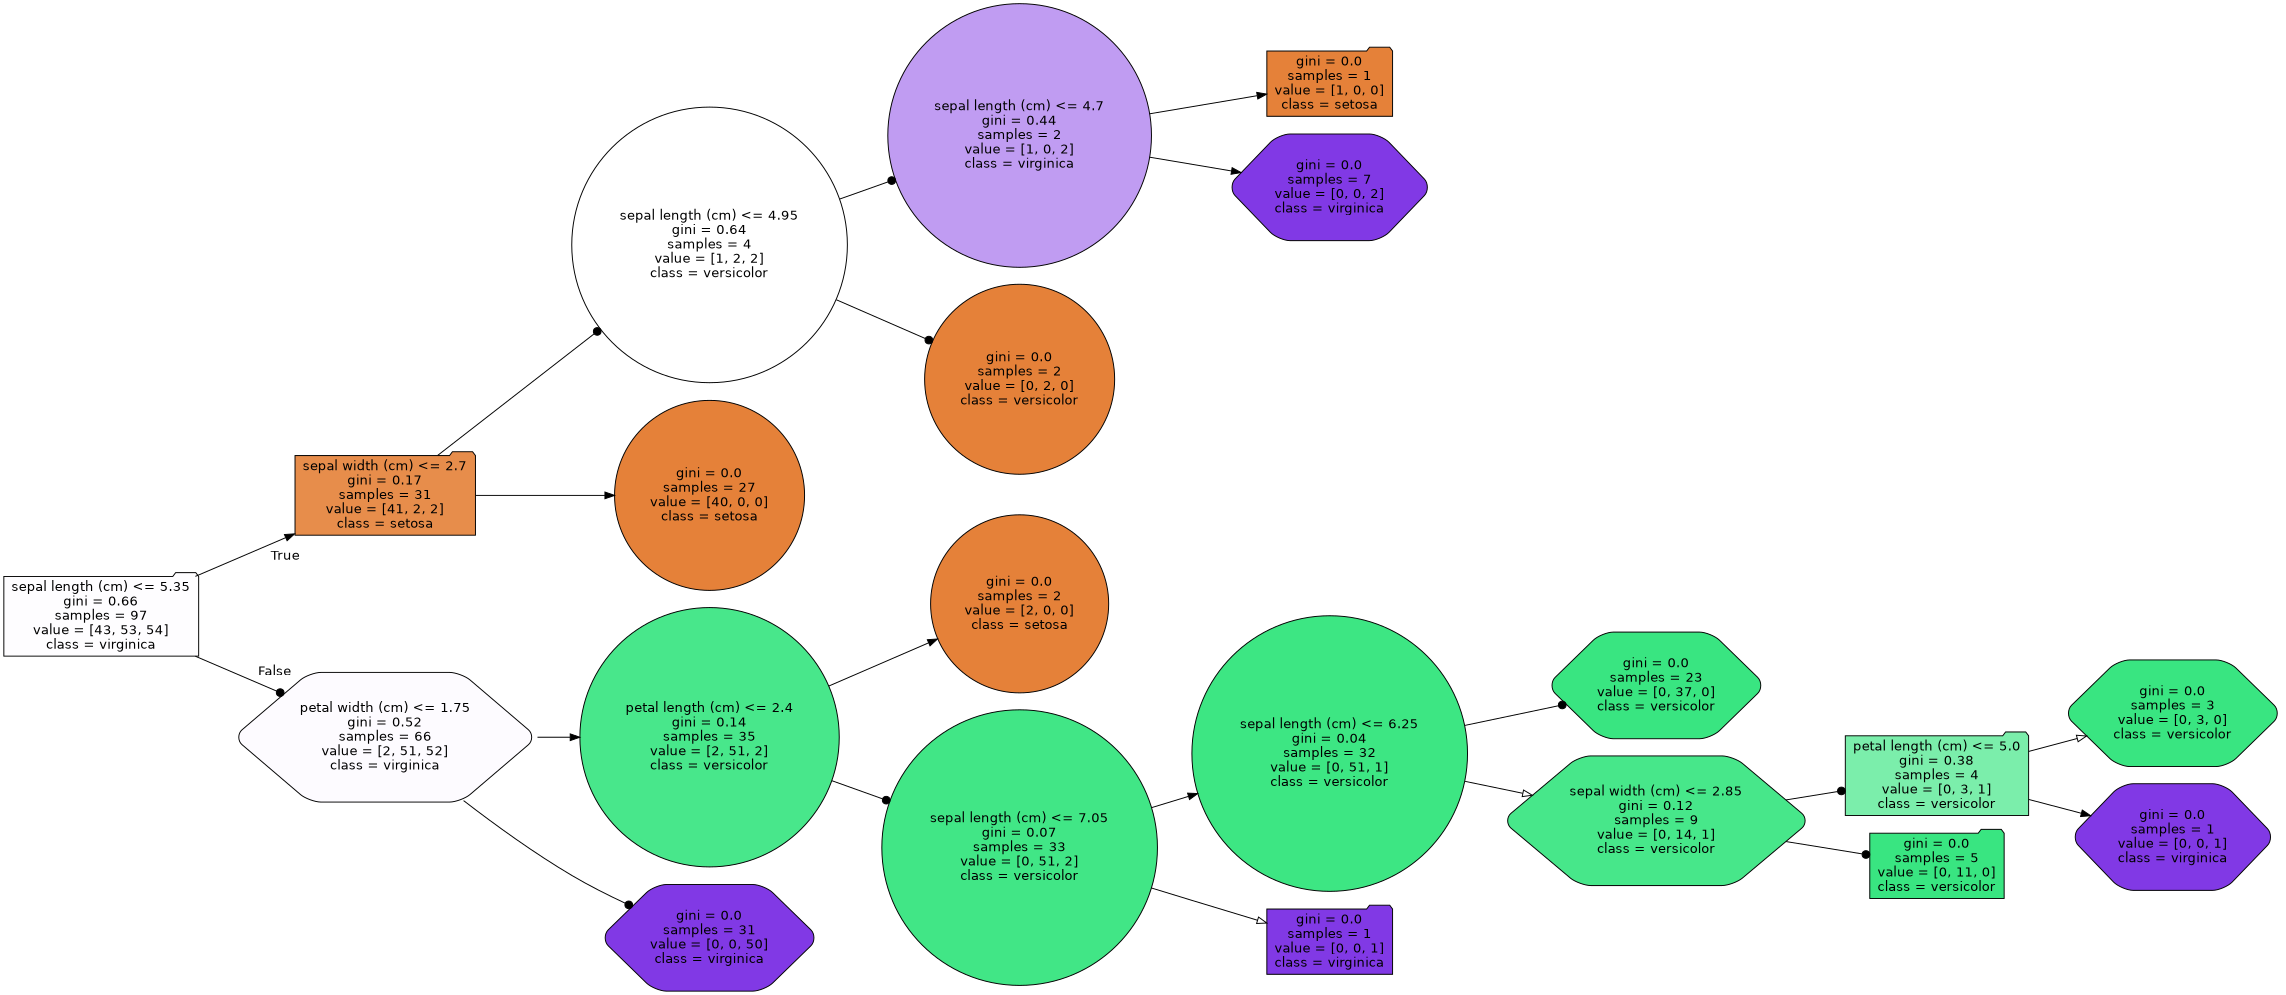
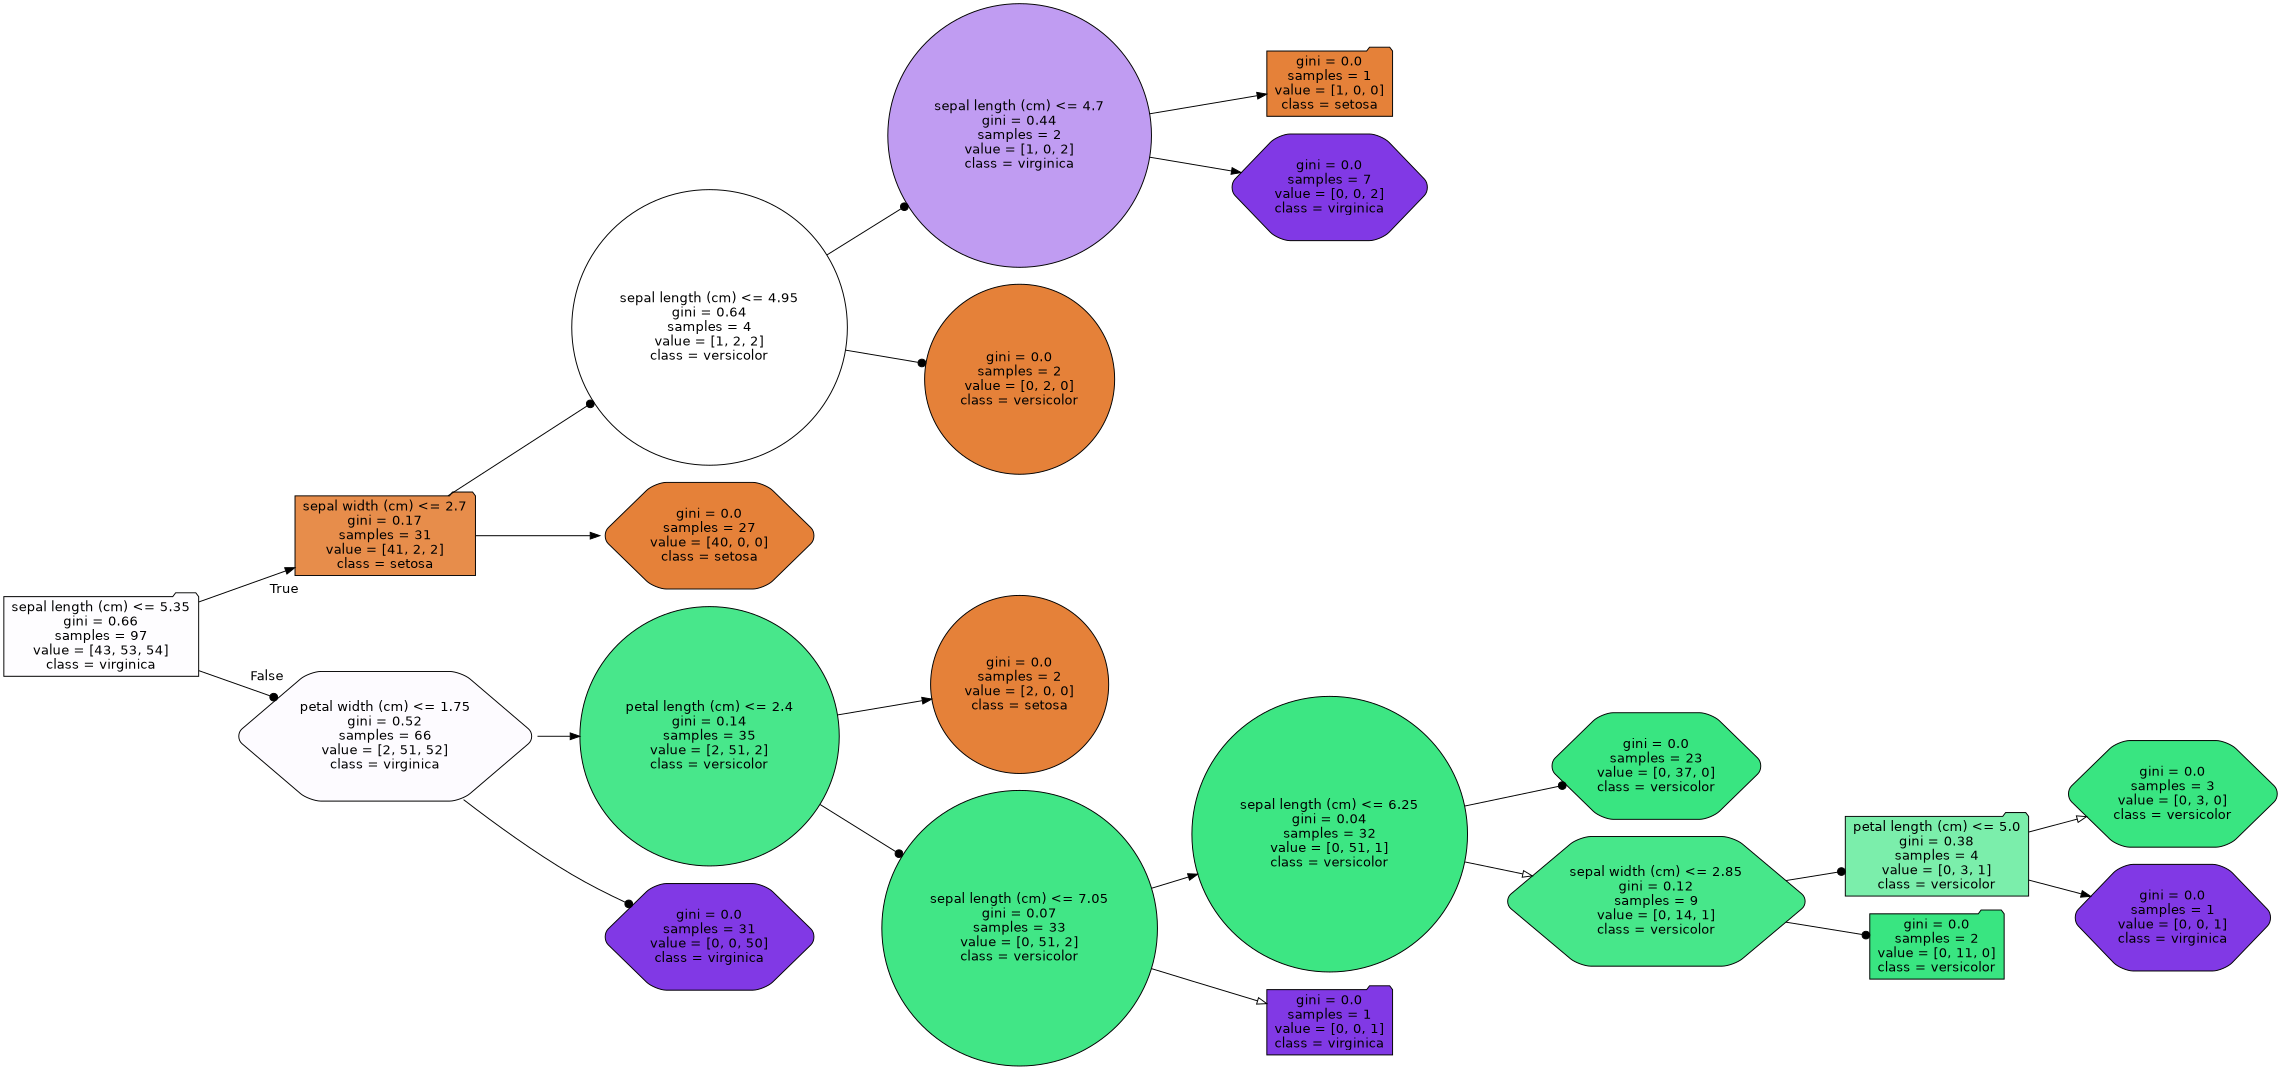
(710, 495) -> (710, 536)
(1937, 866) -> (1937, 946)
